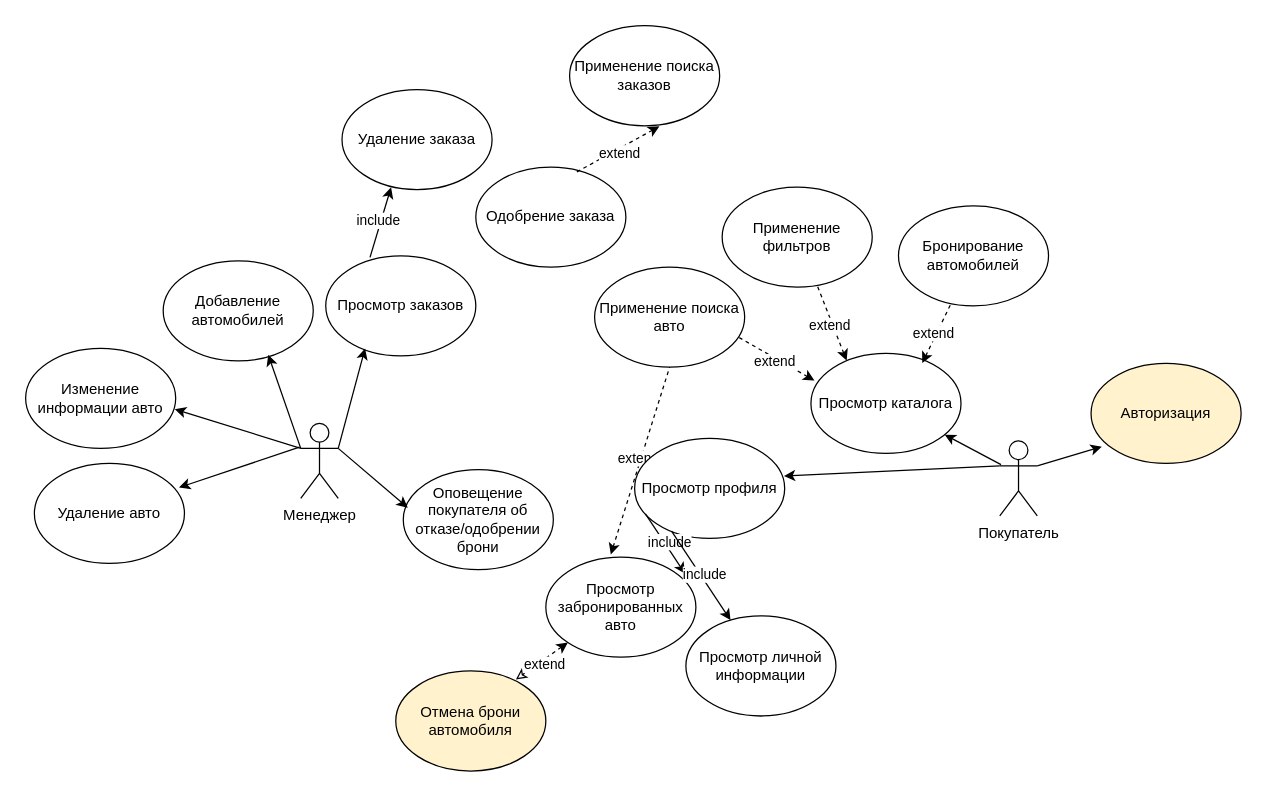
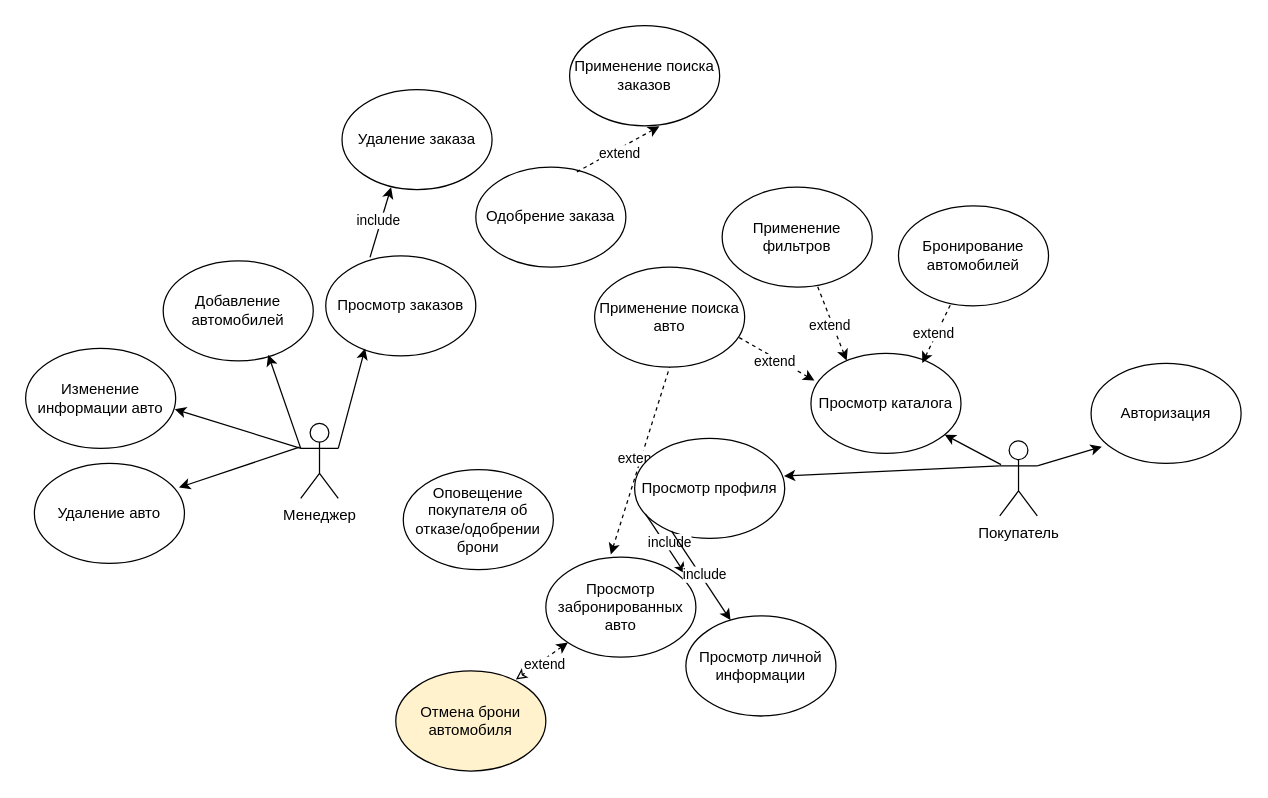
(1166, 413) -> (1166, 413)
(371, 476) -> none
